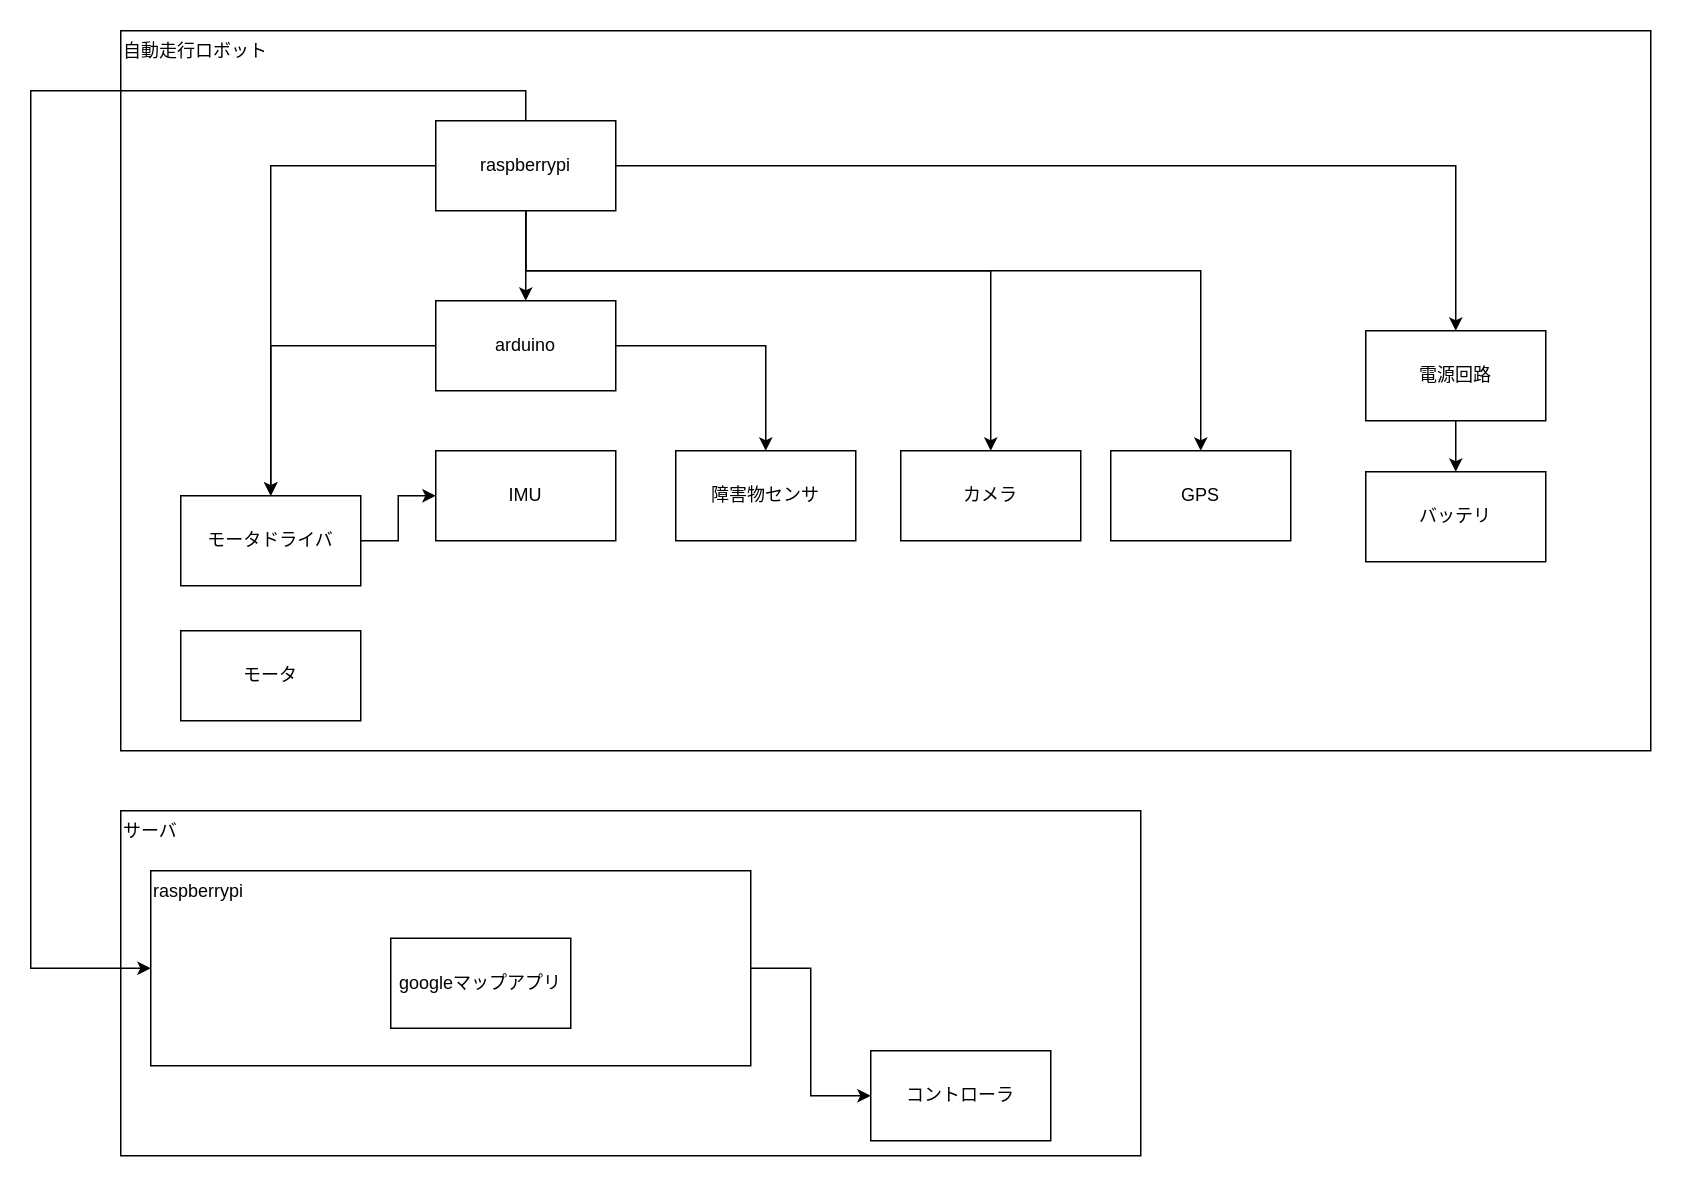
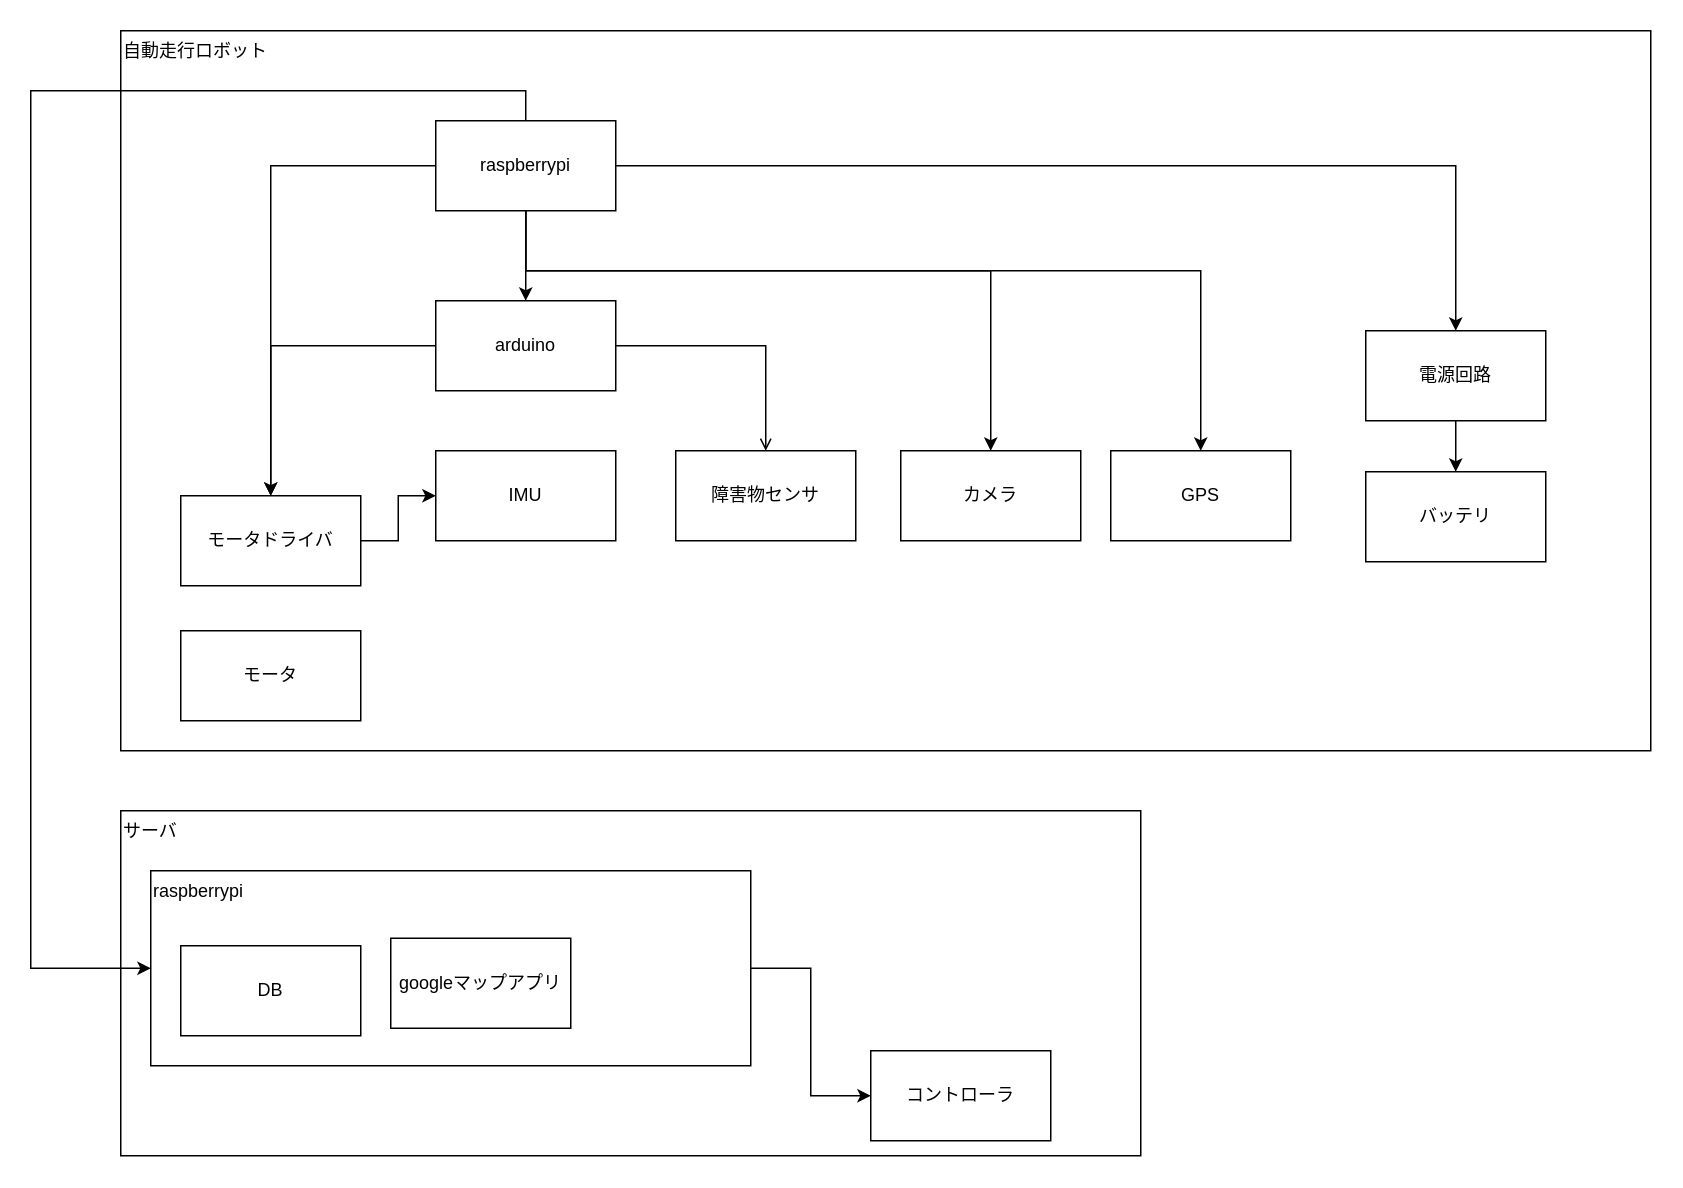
(766, 439) -> (766, 441)
none -> (271, 991)
